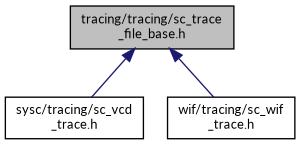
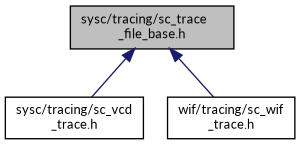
(152, 27) -> (152, 27)
